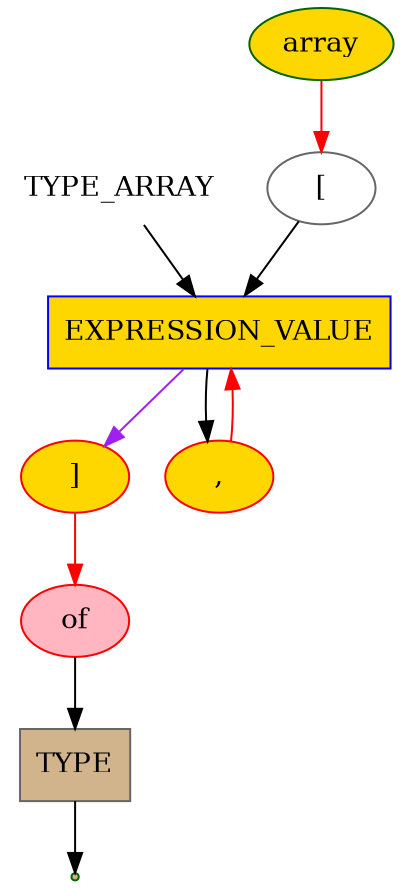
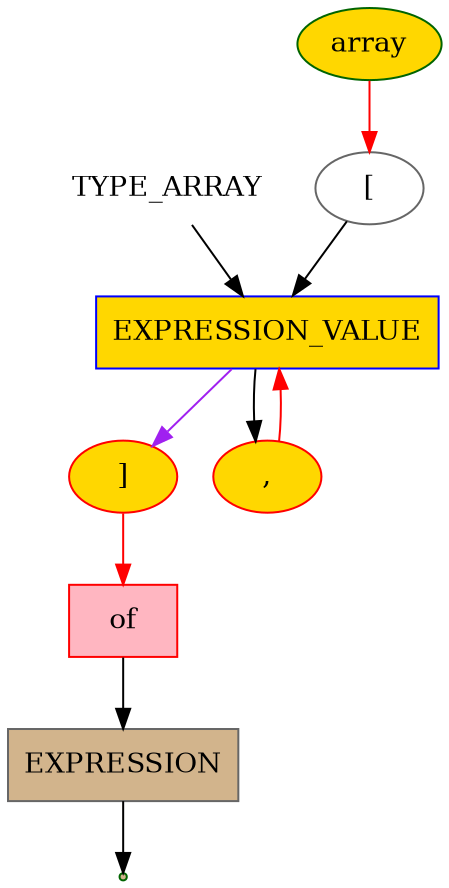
(75, 621) -> (123, 621)
(75, 765) -> (123, 765)
